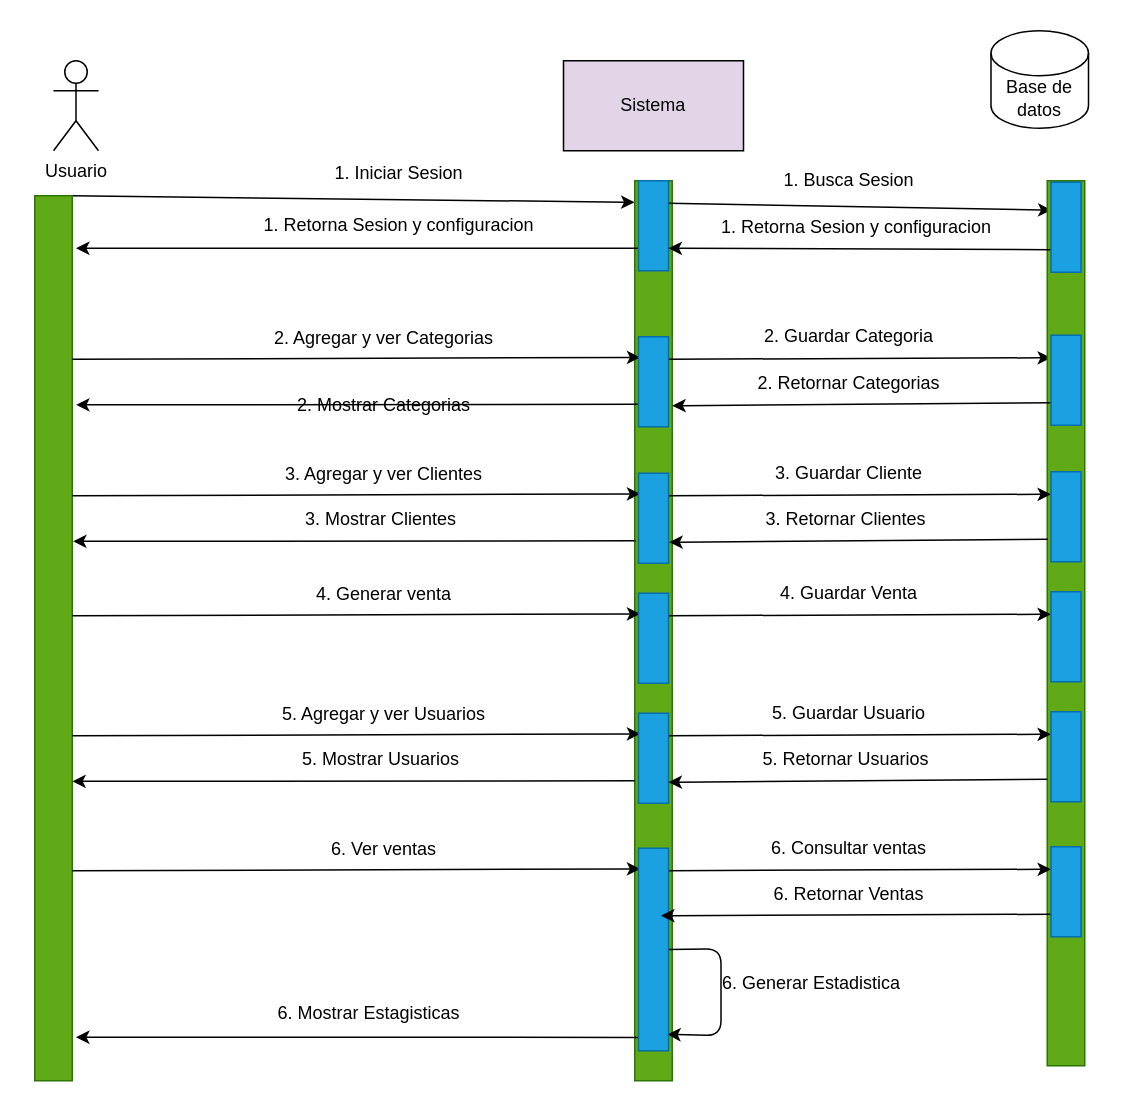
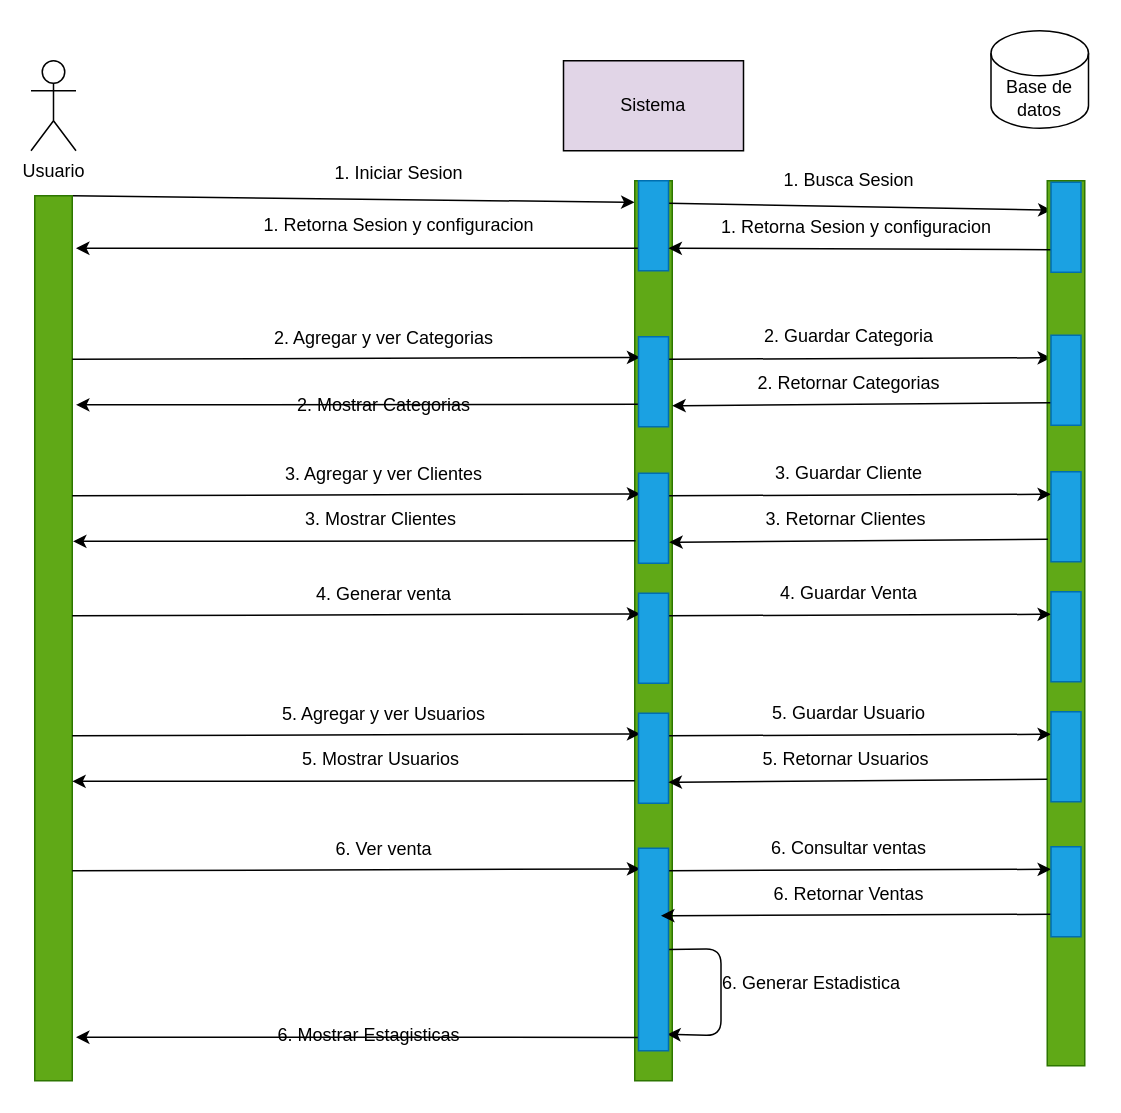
(76, 106) -> (53, 106)
(384, 850) -> (384, 850)
(368, 1013) -> (368, 1036)
